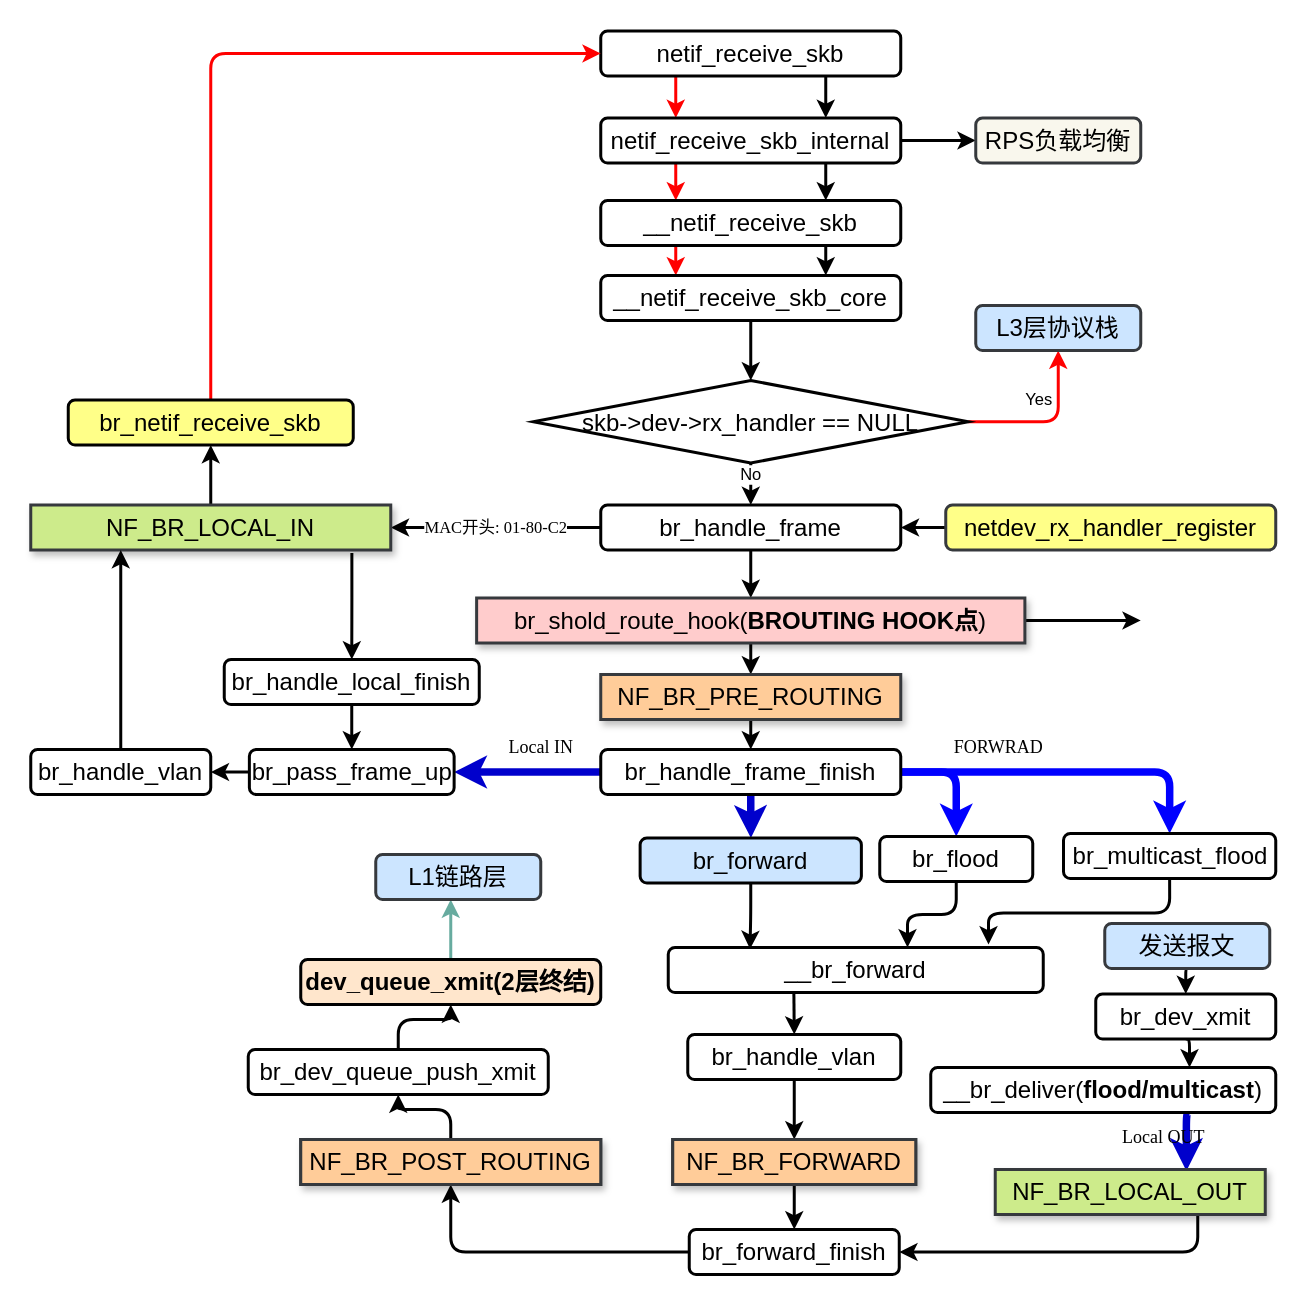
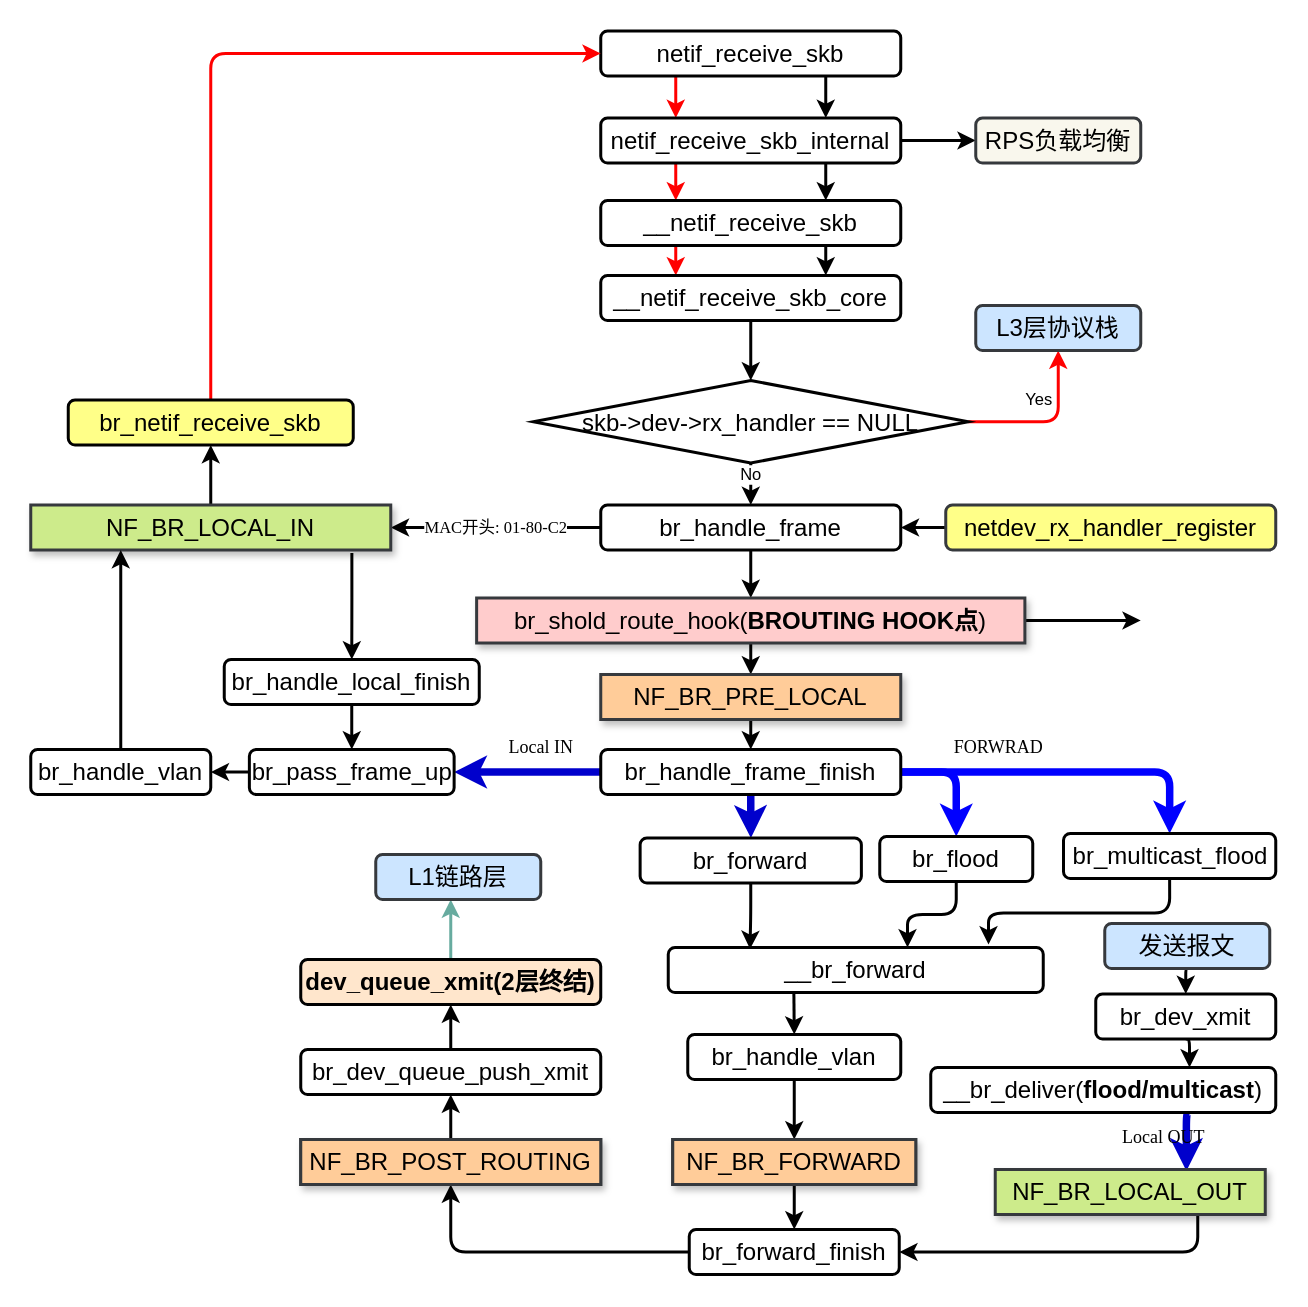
(751, 697) -> (751, 697)
(751, 860) -> (751, 860)
(398, 1072) -> (451, 1072)
